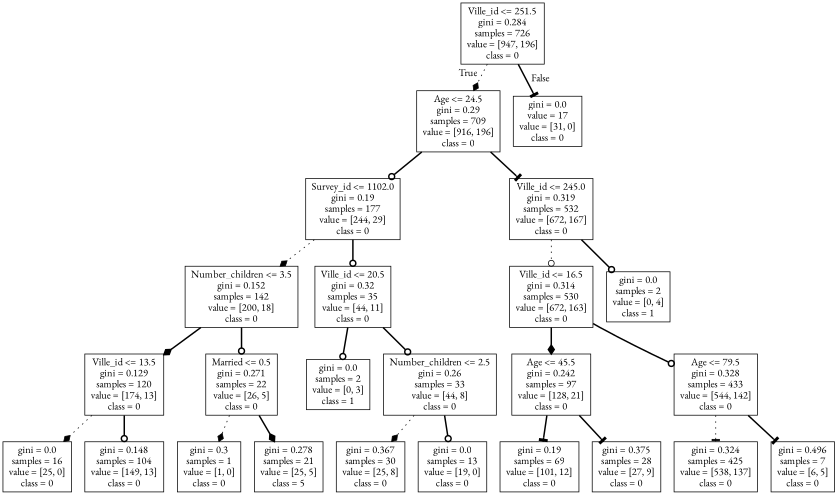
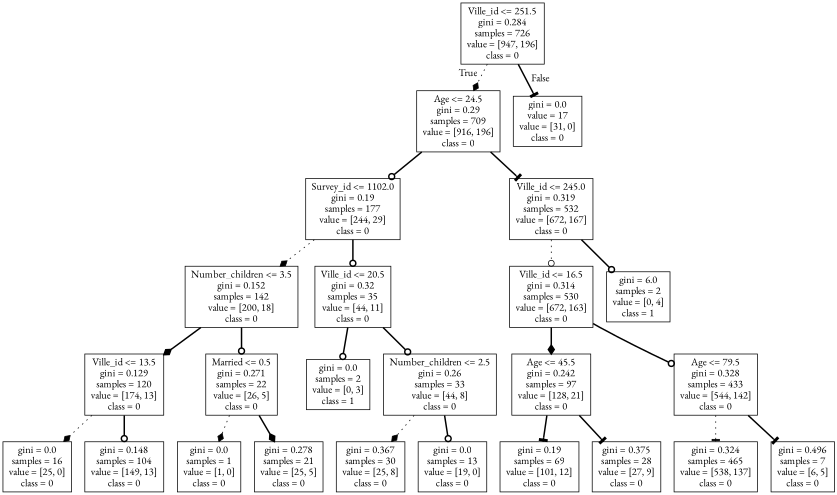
(638, 297) -> (638, 297)
(209, 467) -> (209, 467)
(289, 467) -> (289, 467)
(716, 467) -> (716, 467)
